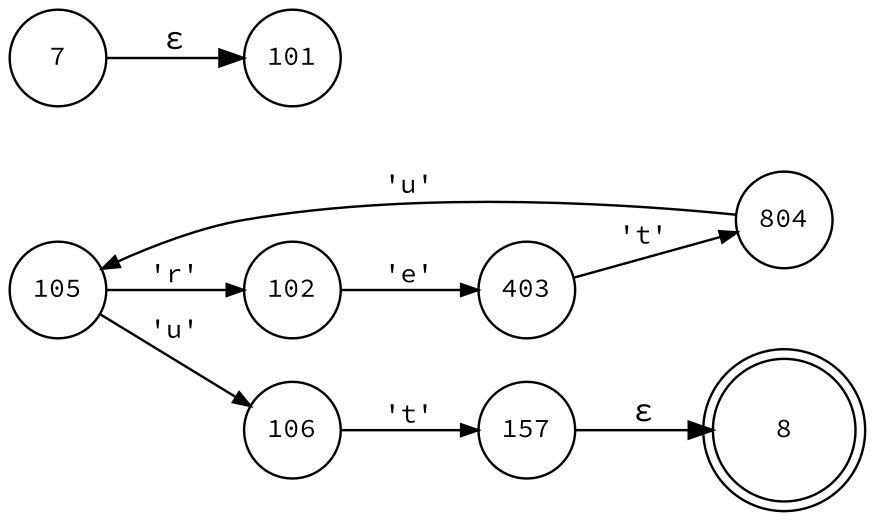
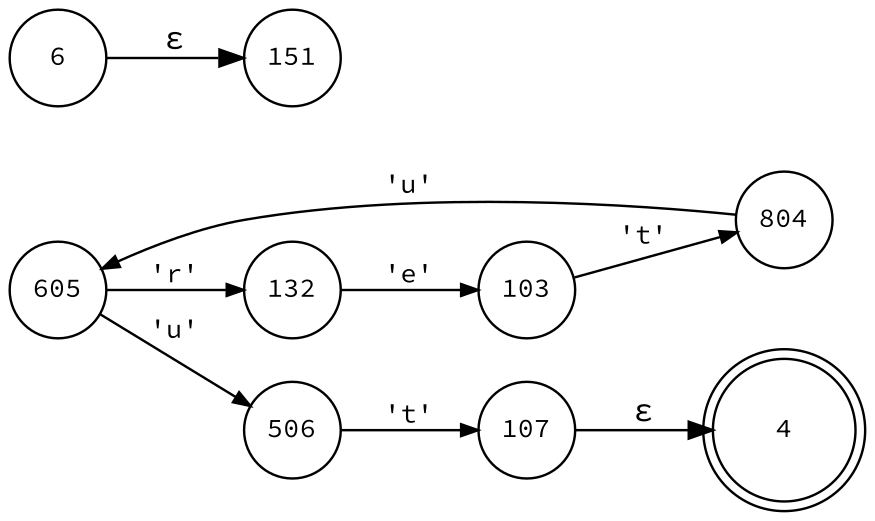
(58, 58) -> (58, 58)
(292, 58) -> (292, 58)
(58, 290) -> (58, 290)
(292, 290) -> (292, 290)
(527, 290) -> (527, 290)
(292, 430) -> (292, 430)
(527, 430) -> (527, 430)
(784, 430) -> (784, 430)
